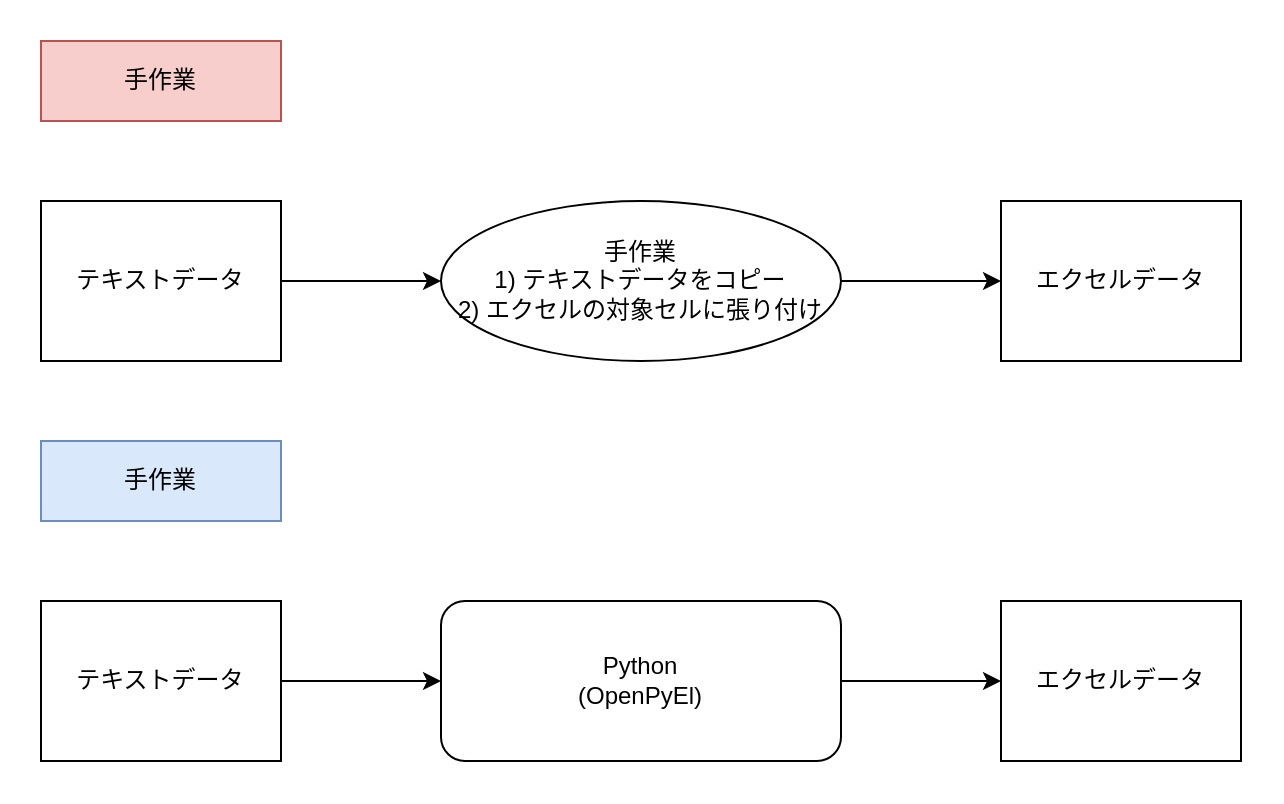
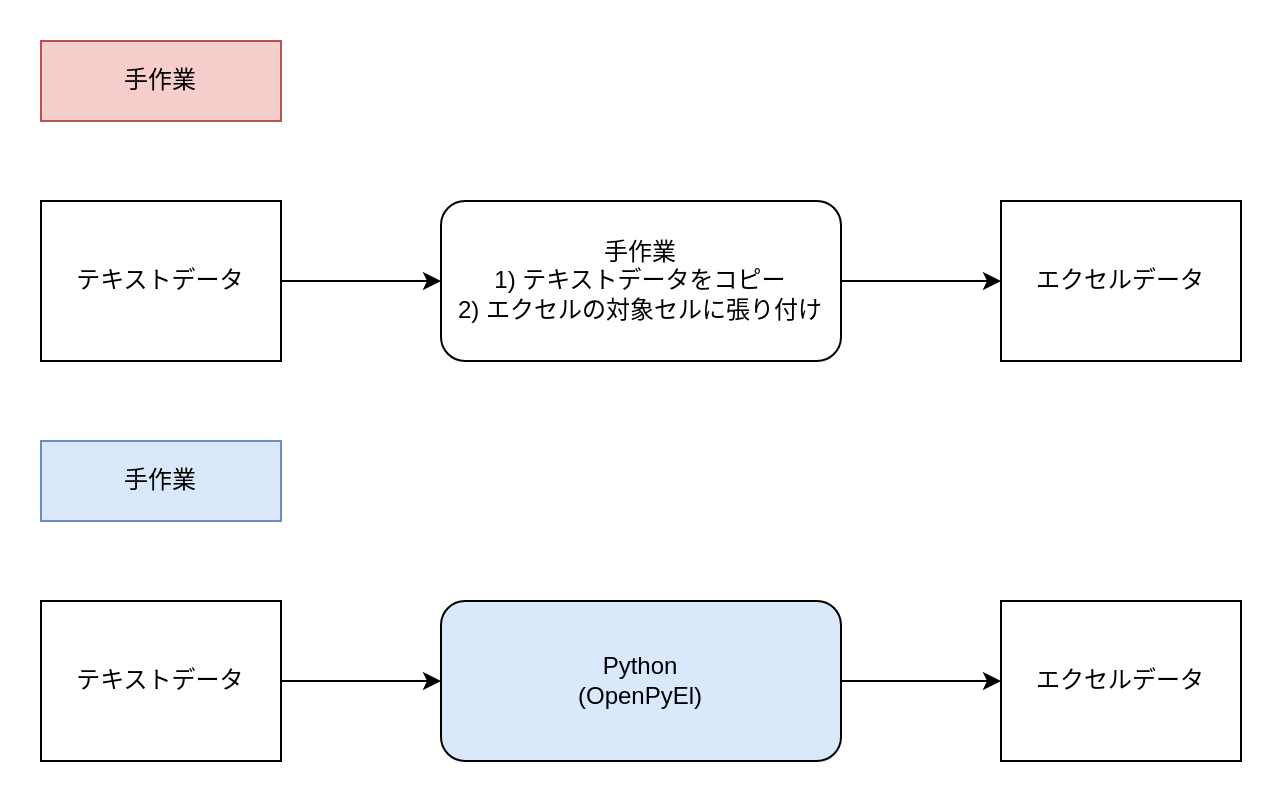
(641, 281) -> (641, 281)
(641, 681) -> (641, 681)
